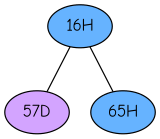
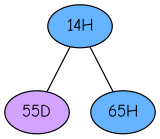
(80, 26) -> (80, 26)
(37, 112) -> (37, 112)
